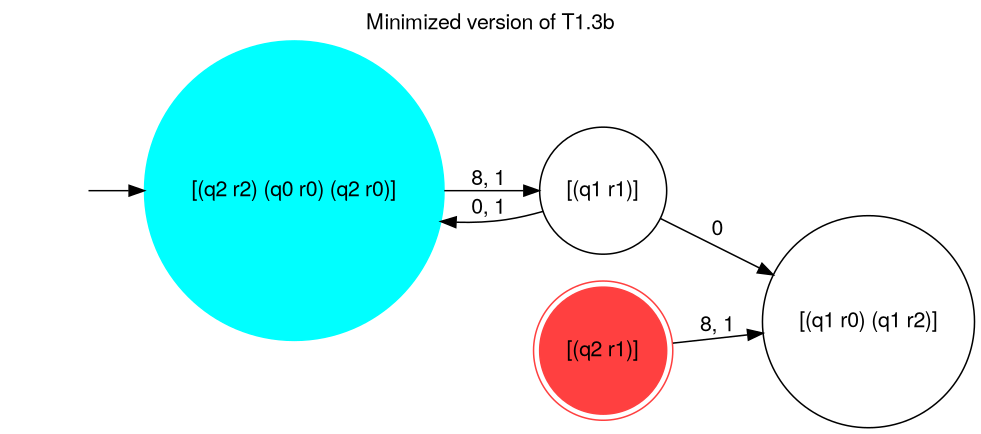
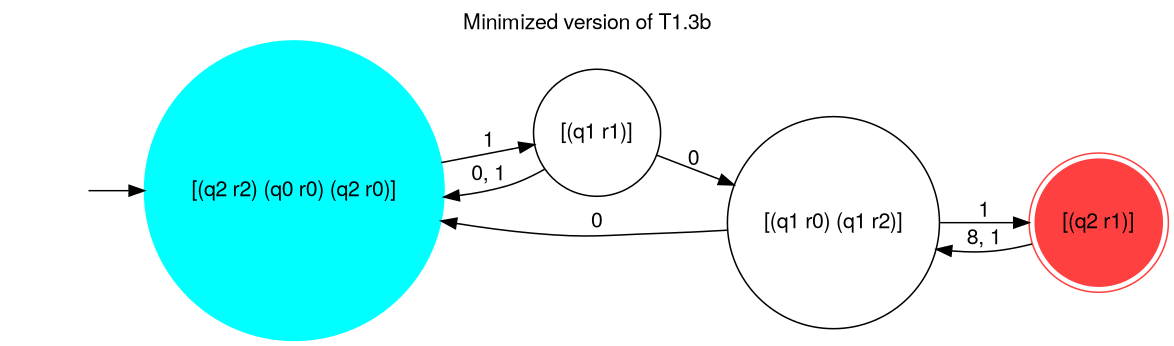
(489, 179) -> (489, 141)
none -> (977, 223)
none -> (592, 236)
